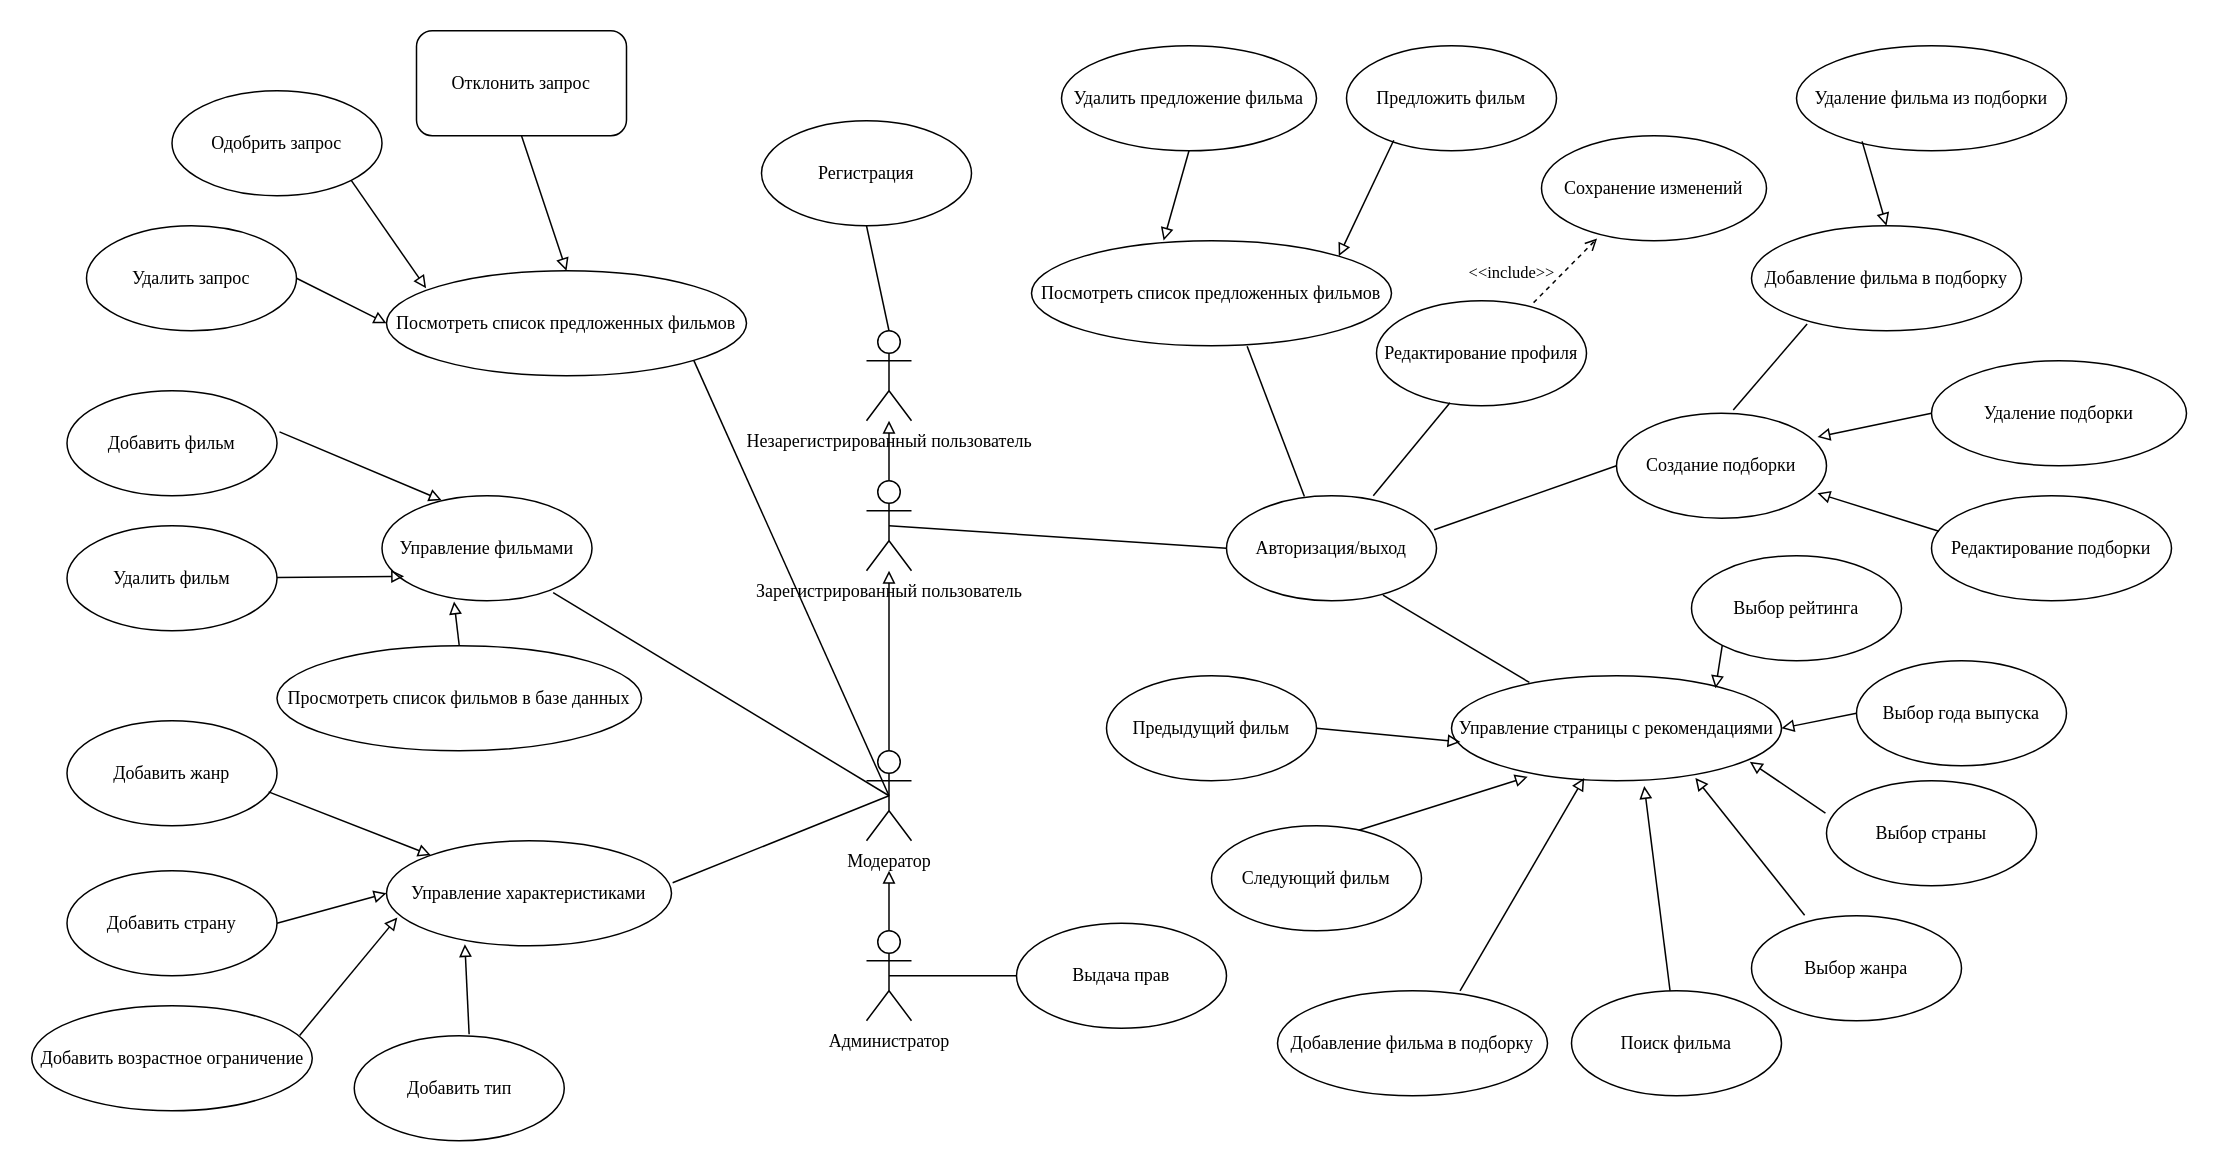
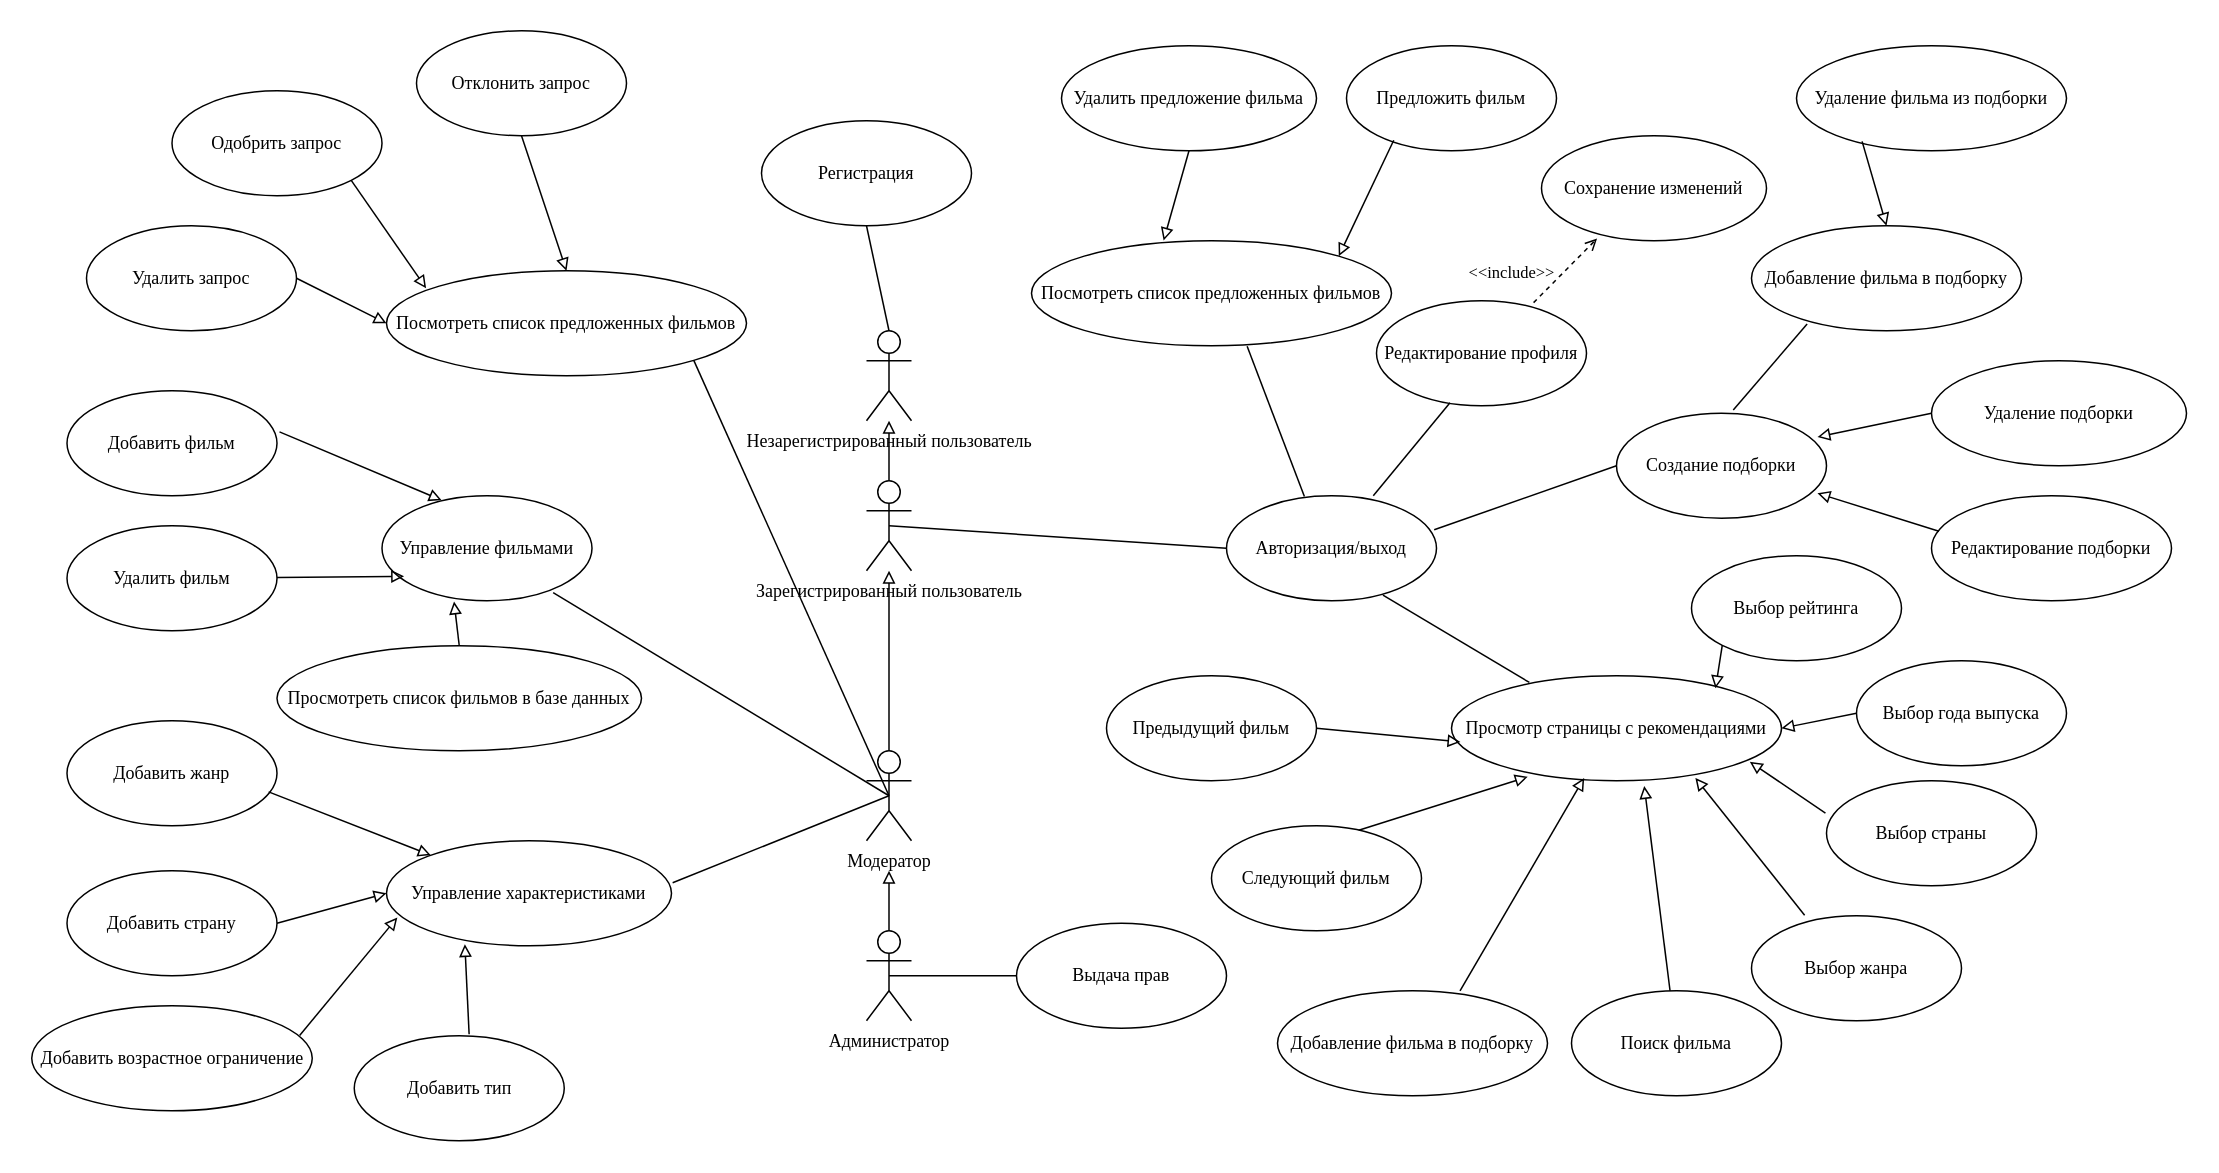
(521, 83) -> (521, 83)
(1616, 728) -> (1616, 728)
